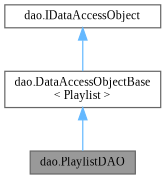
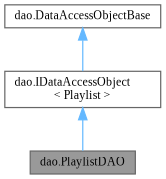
(83, 16) -> (83, 16)
(83, 89) -> (83, 89)
